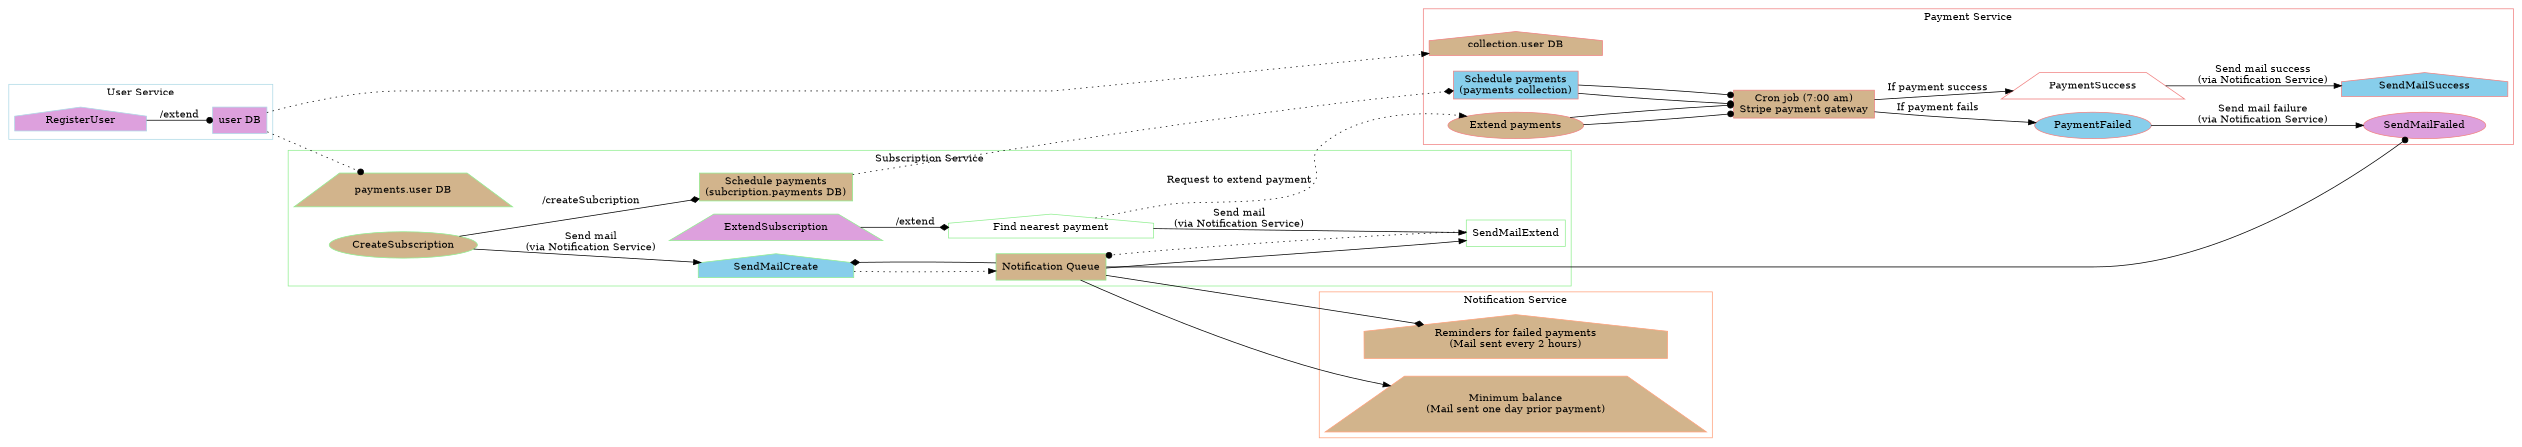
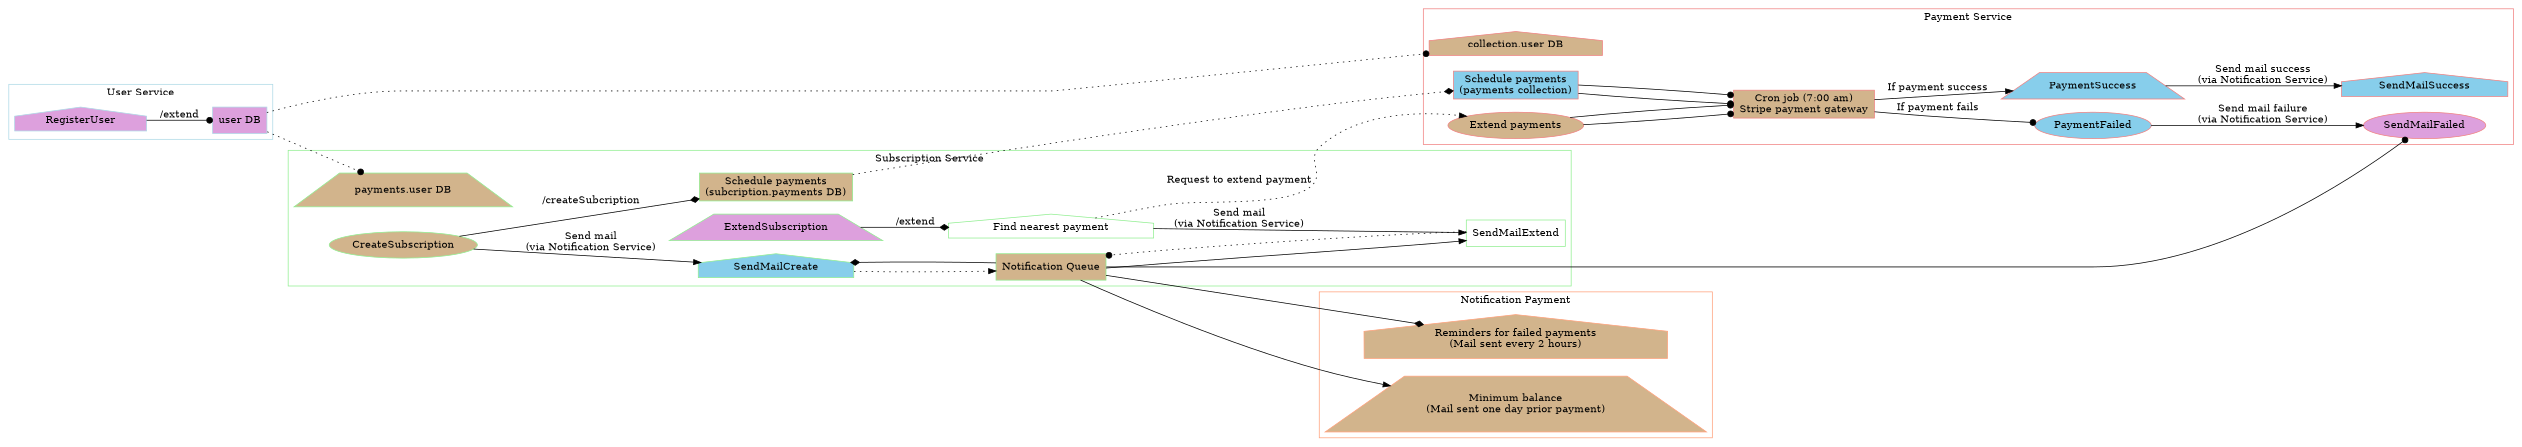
(2093, 86) -> (2093, 86)
(844, 91) -> (844, 91)
(1952, 118) -> (1952, 118)
(1516, 300) -> (1516, 300)
